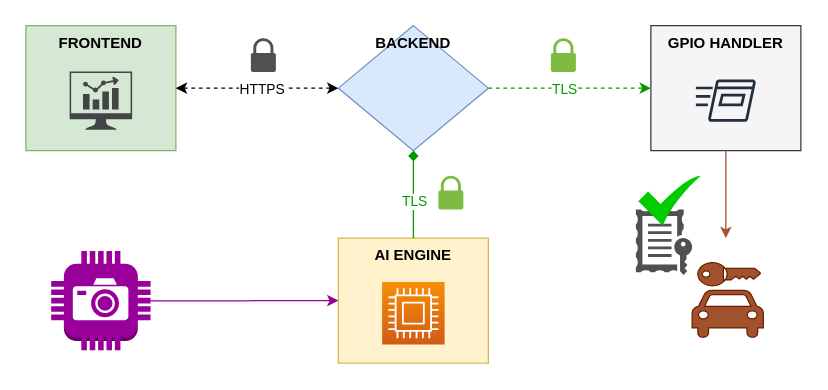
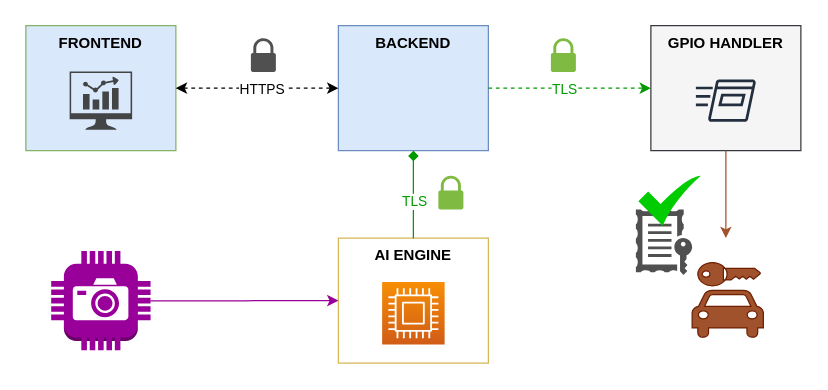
(101, 43) -> (101, 43)
(413, 88) -> (413, 88)
(413, 256) -> (413, 256)
